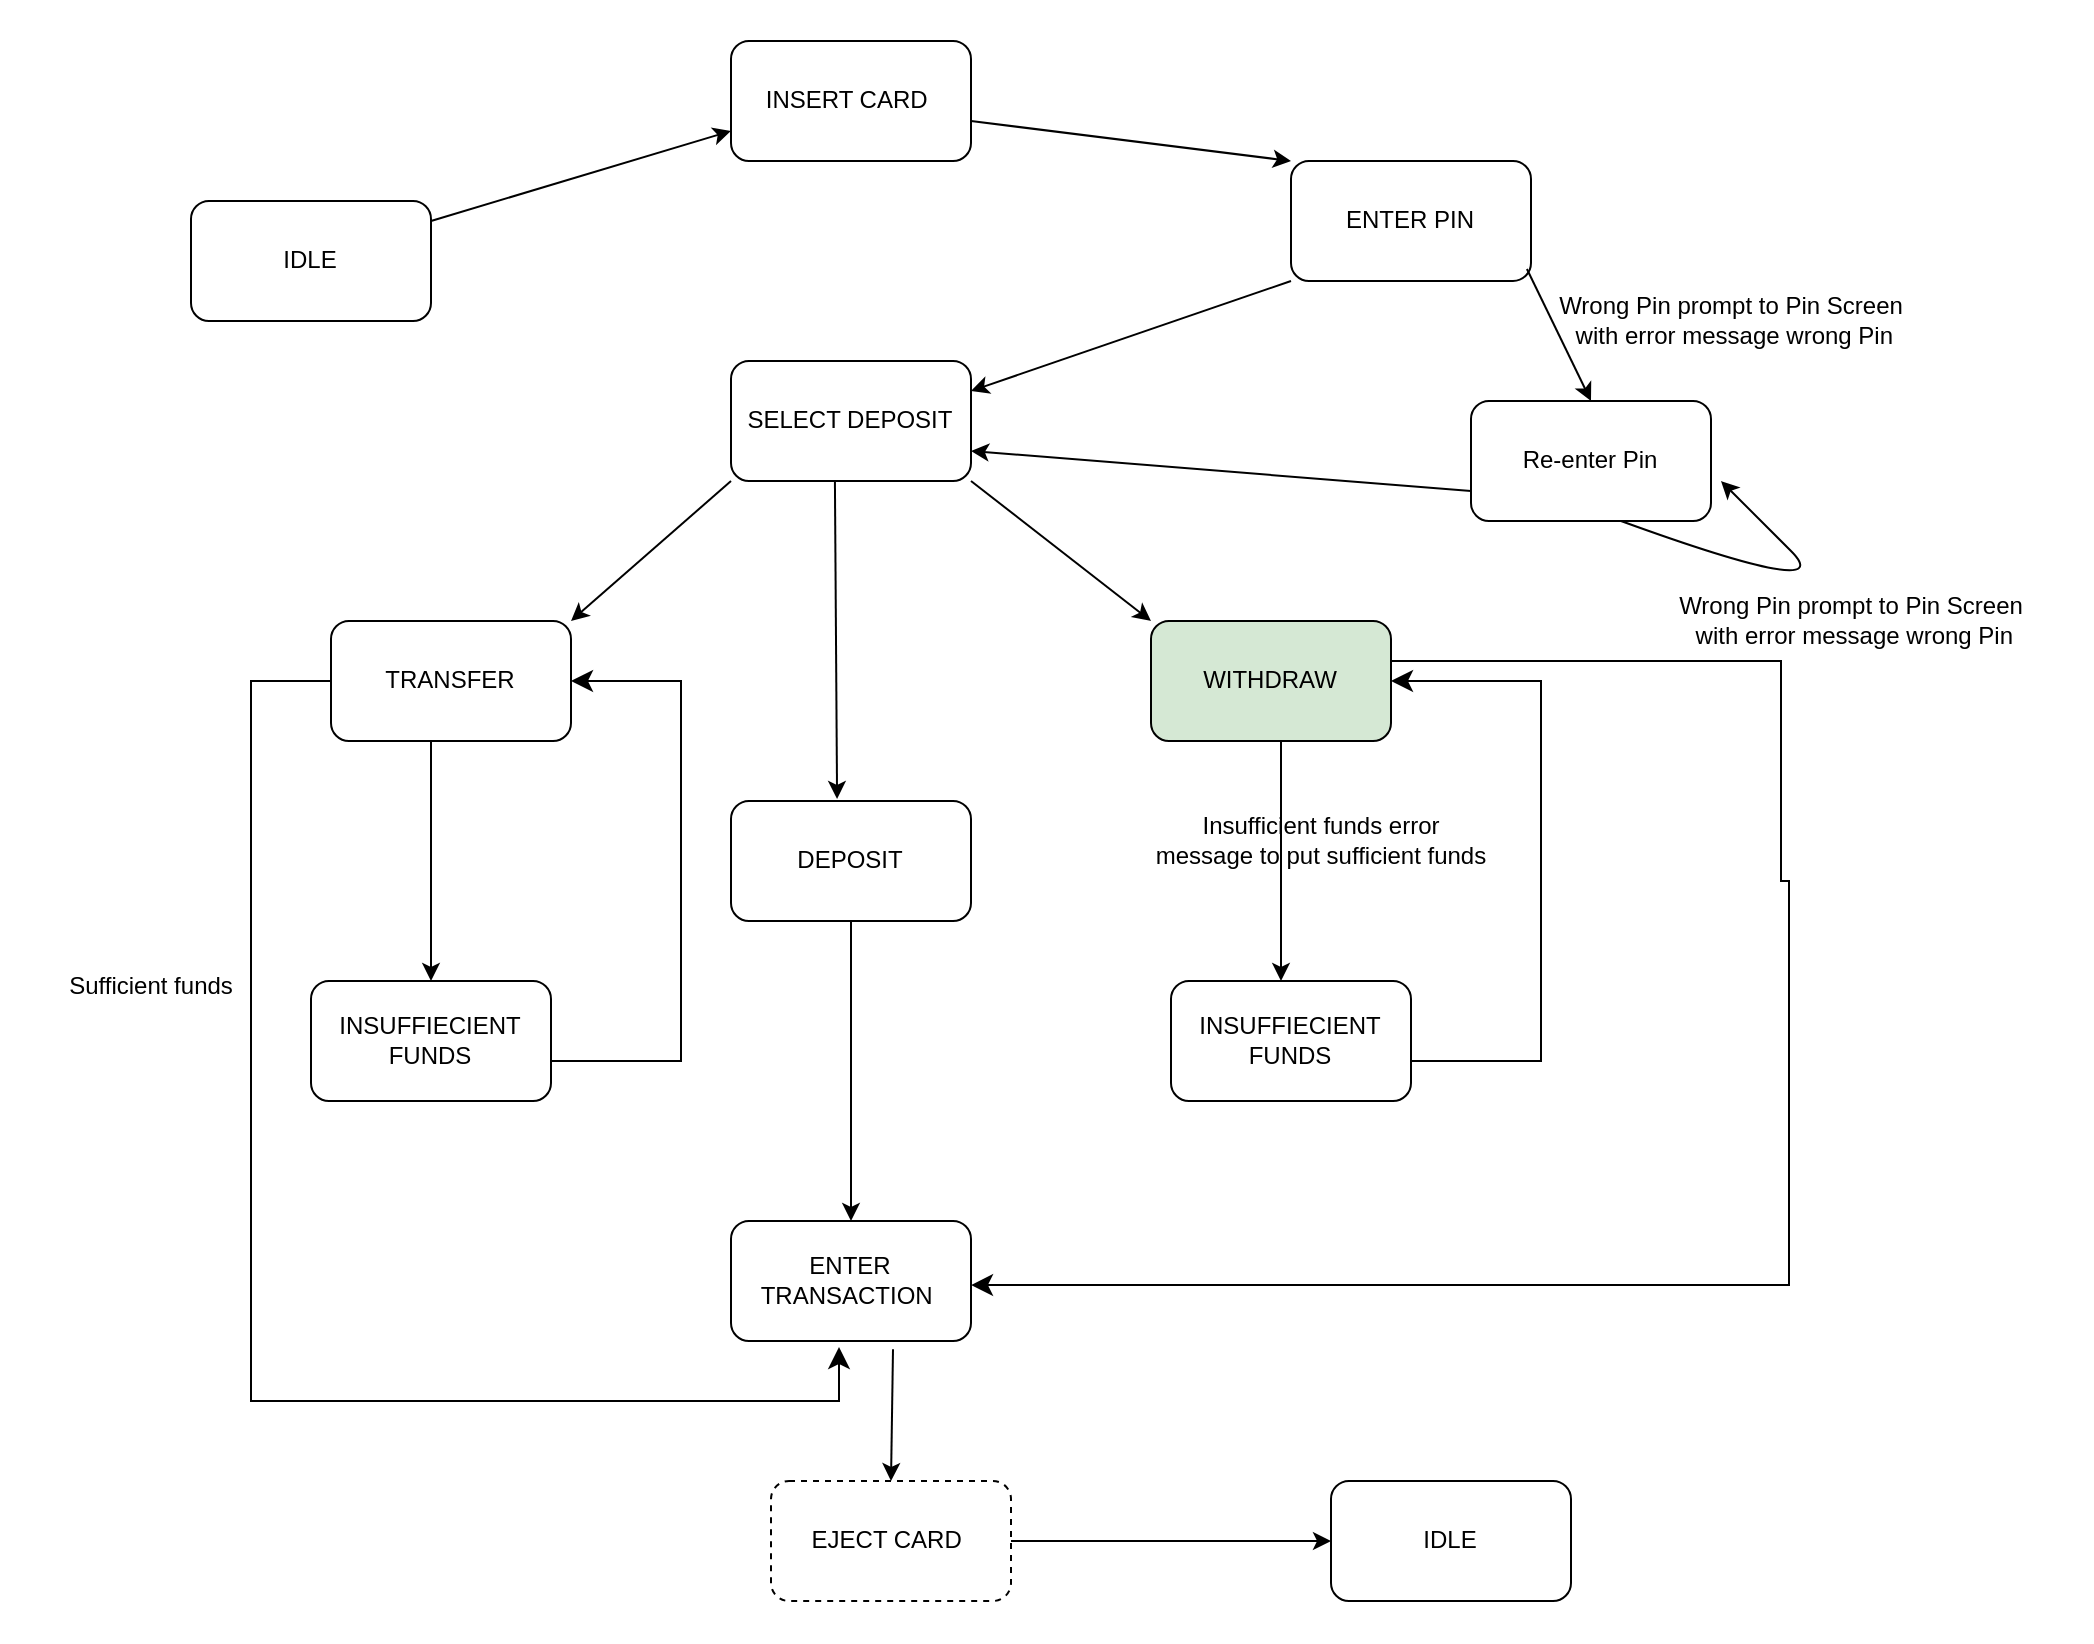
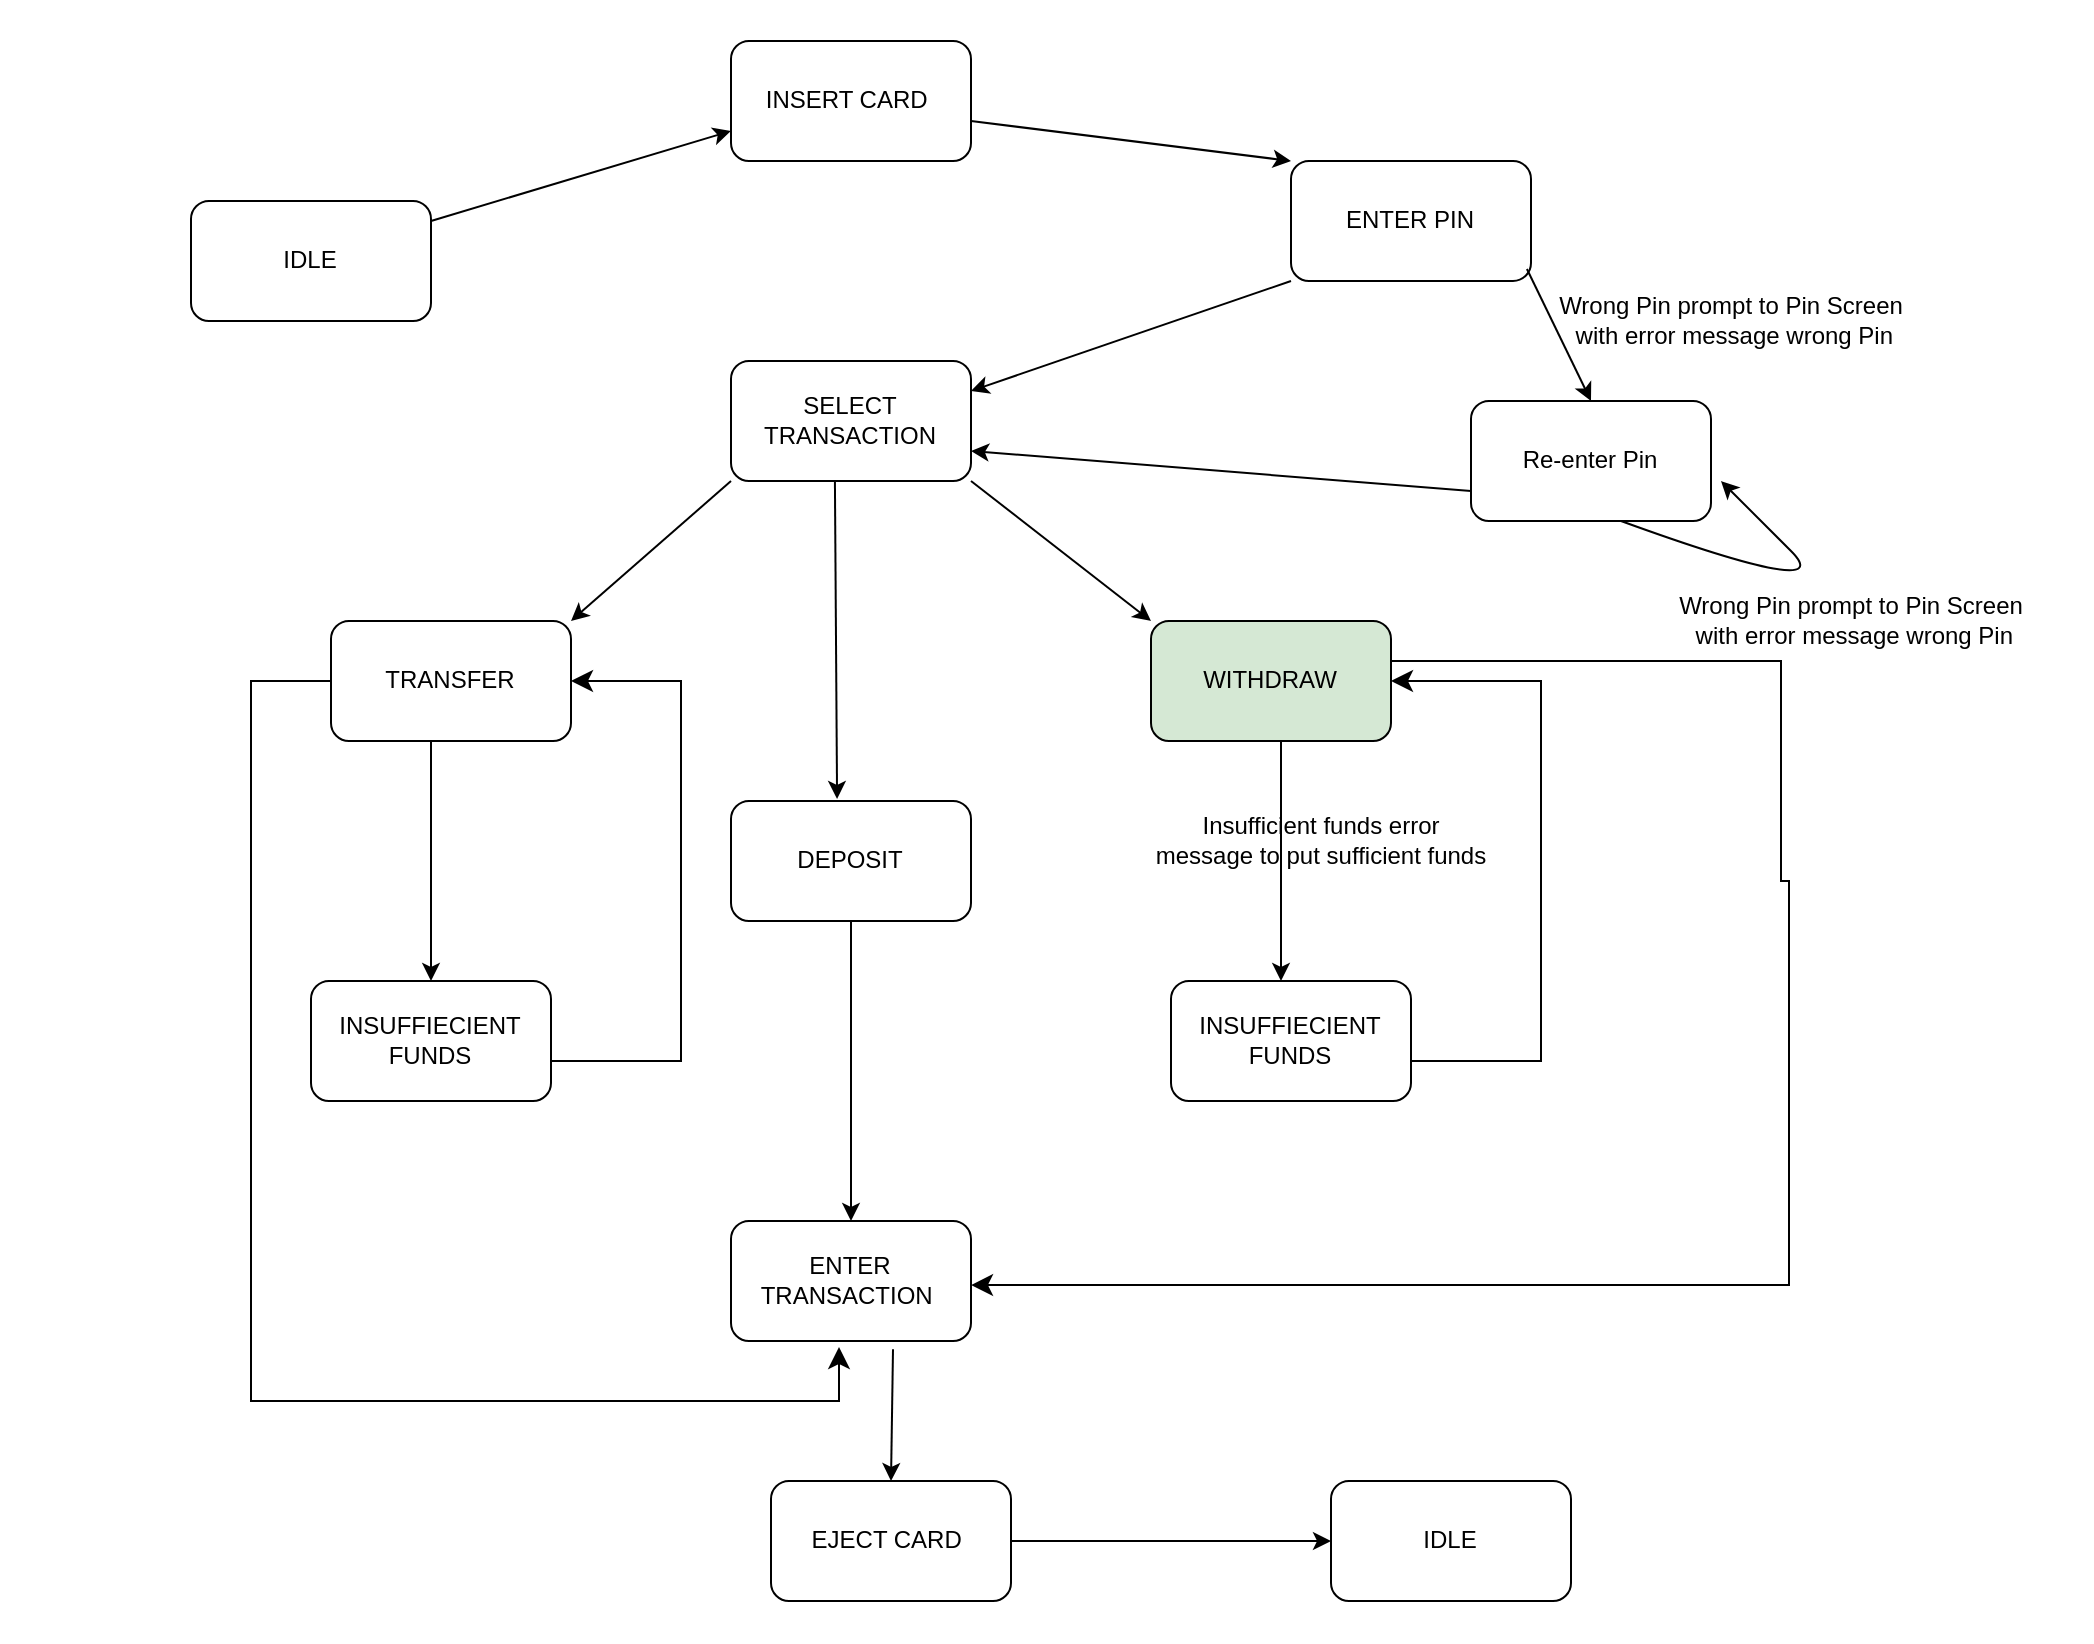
(851, 421) -> (851, 421)
(151, 987) -> none
(891, 1541) -> (891, 1541)
